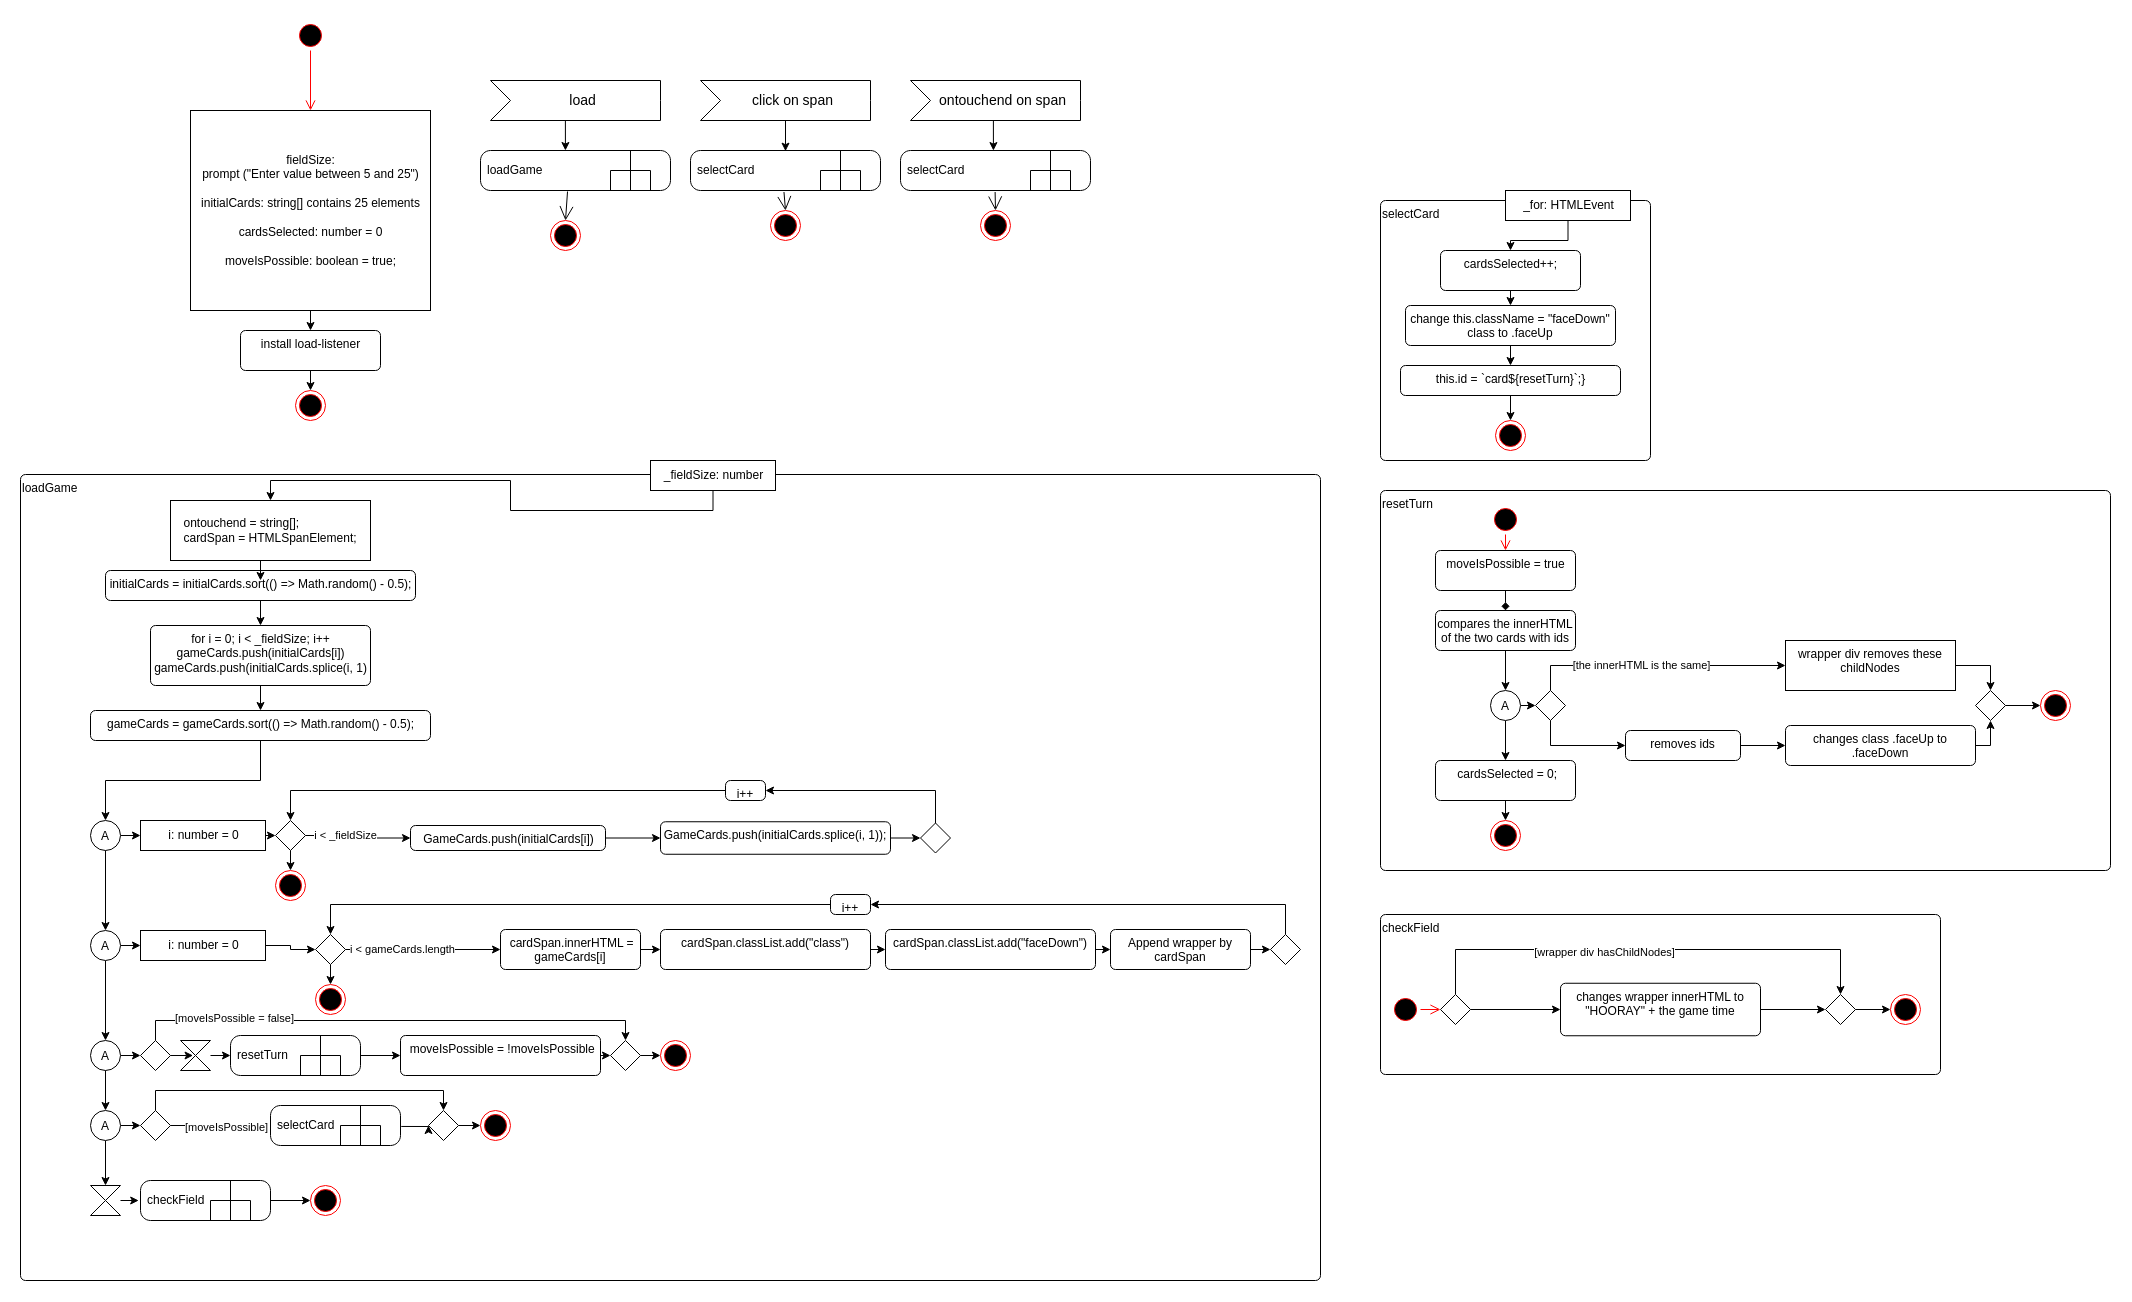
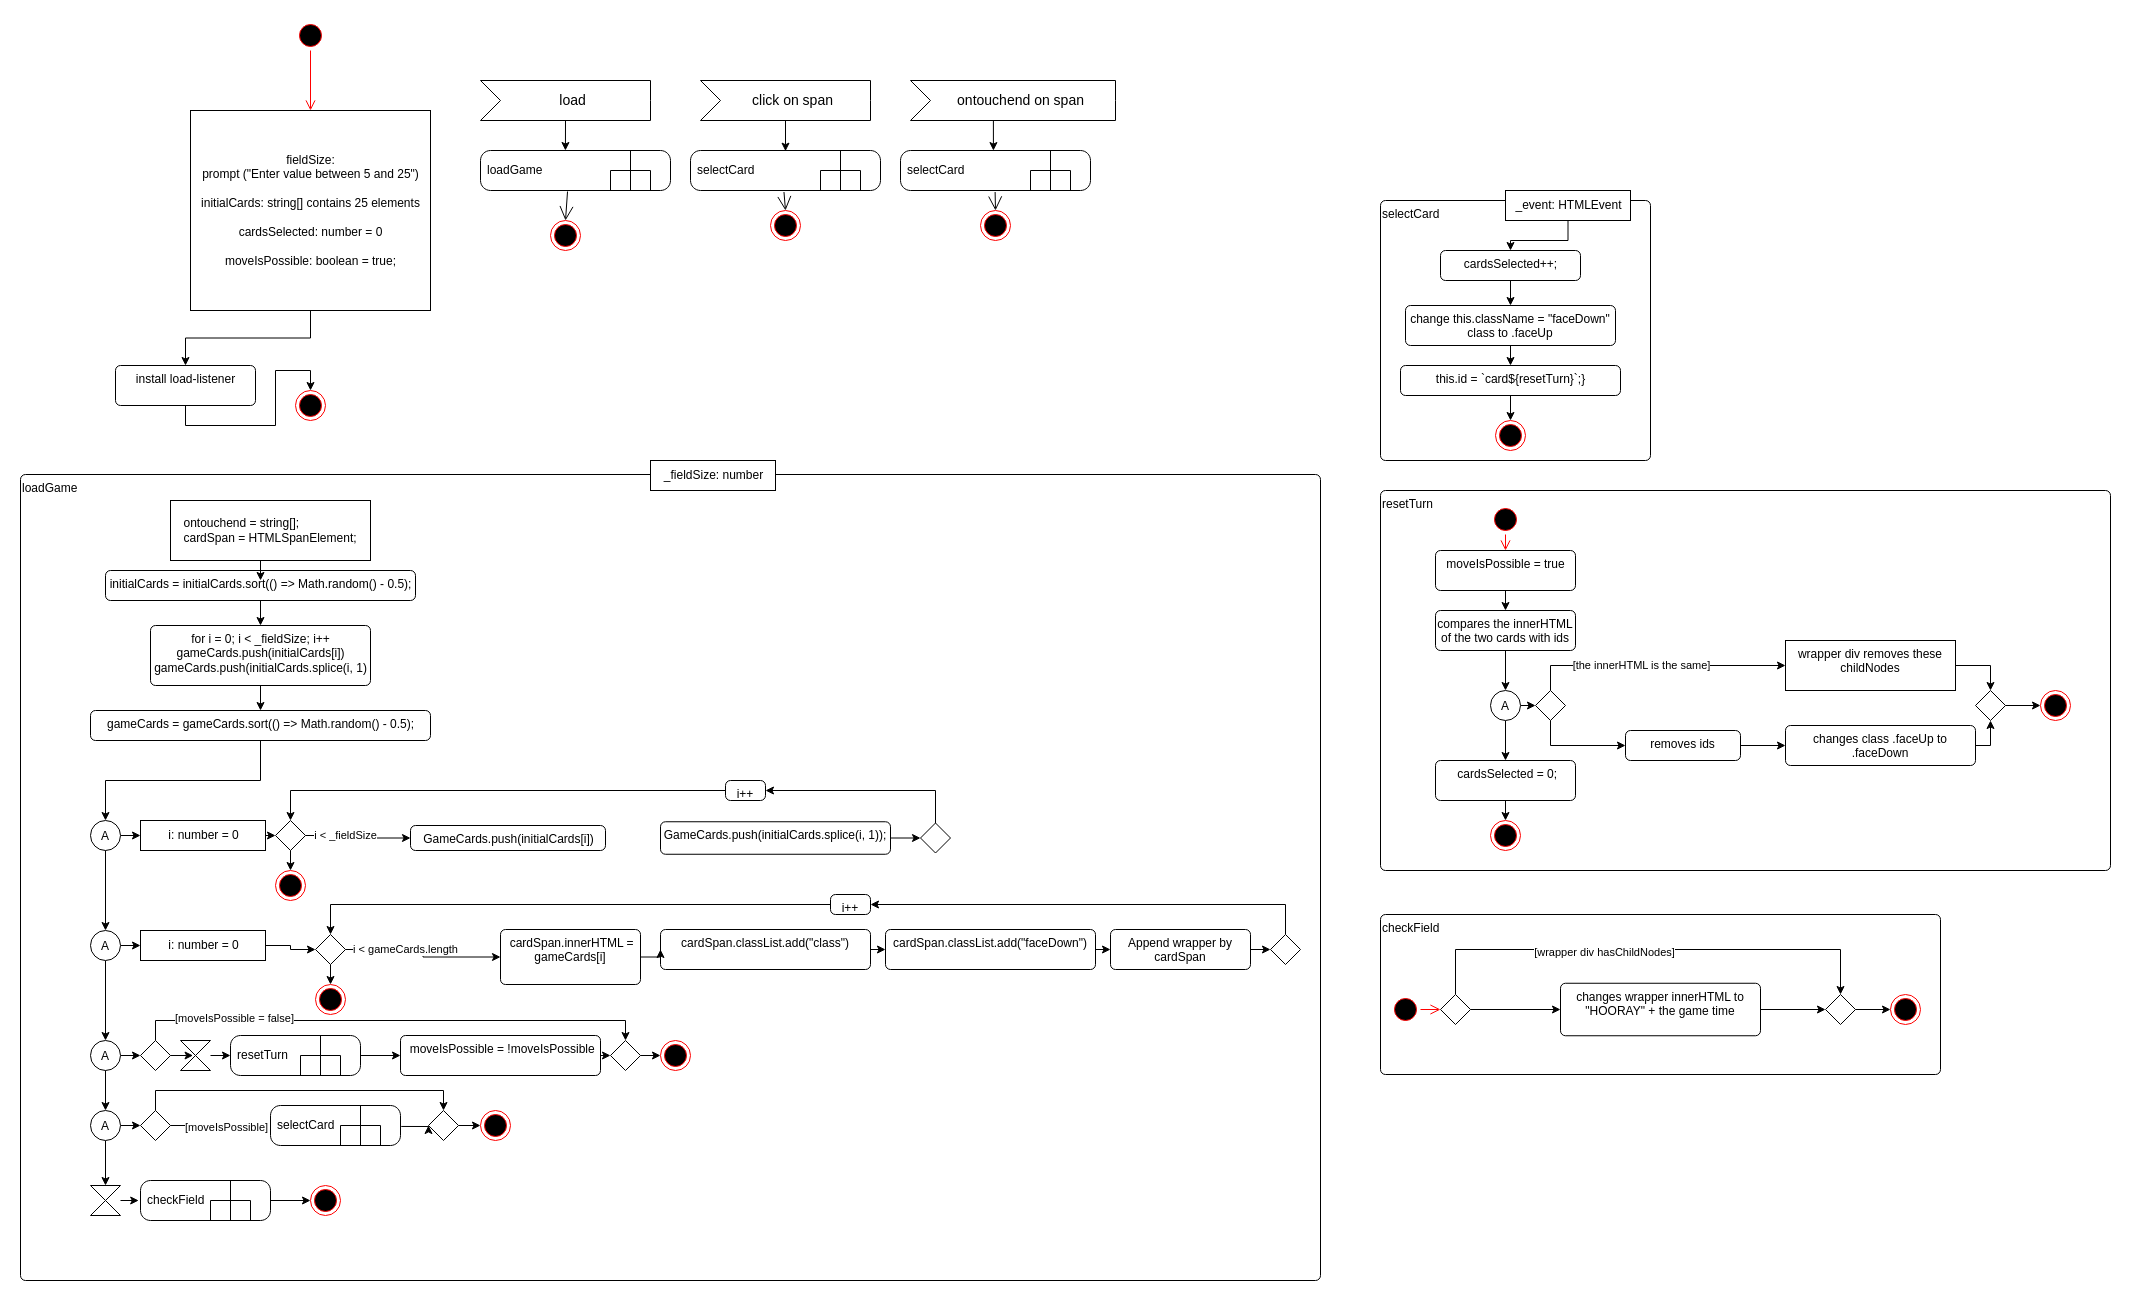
(576, 101) -> (566, 101)
(996, 101) -> (1013, 101)
(1569, 206) -> (1569, 206)
(1511, 271) -> (1511, 266)
(311, 351) -> (186, 386)
(511, 481) -> none
(1506, 601) -> (1506, 602)
(630, 838) -> none
(571, 950) -> (571, 957)
